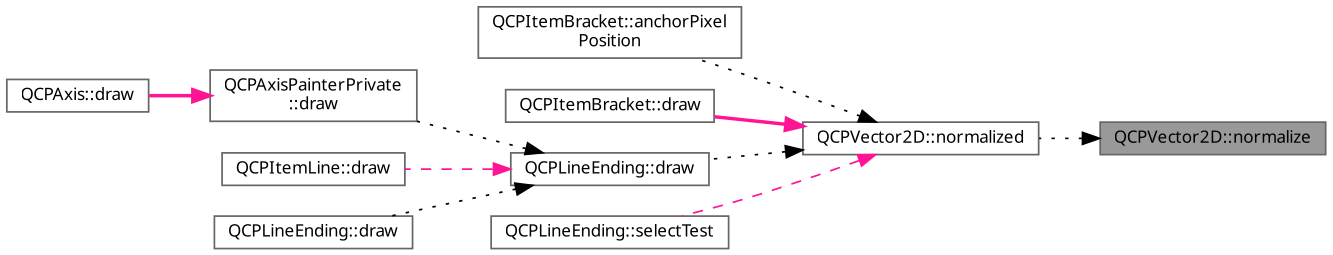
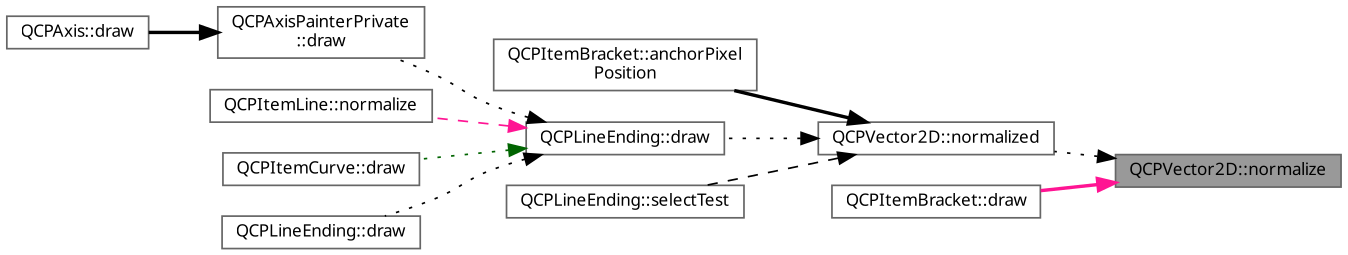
(778, 86) -> (792, 104)
(171, 96) -> (174, 32)
(750, 121) -> (1069, 188)
(313, 169) -> (321, 106)
none -> (321, 169)
(771, 191) -> (772, 172)
